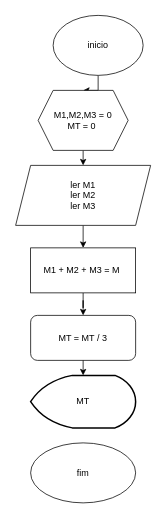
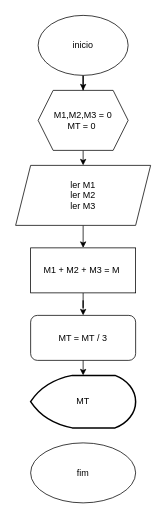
(98, 45) -> (83, 45)
